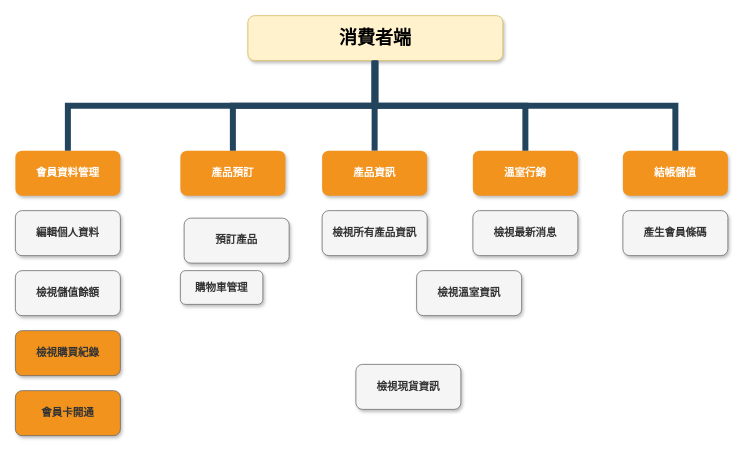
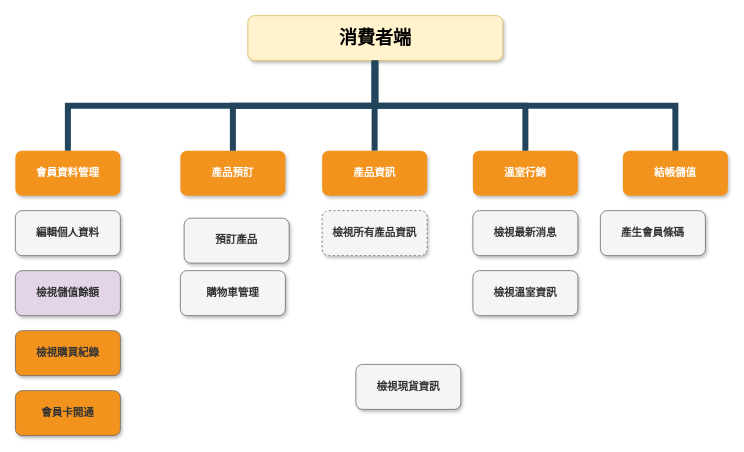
(375, 233) -> (375, 233)
(675, 233) -> (653, 233)
(222, 287) -> (233, 293)
(68, 293) -> (68, 293)
(469, 293) -> (525, 293)
